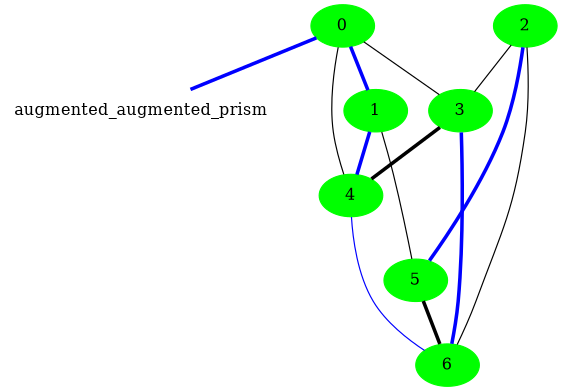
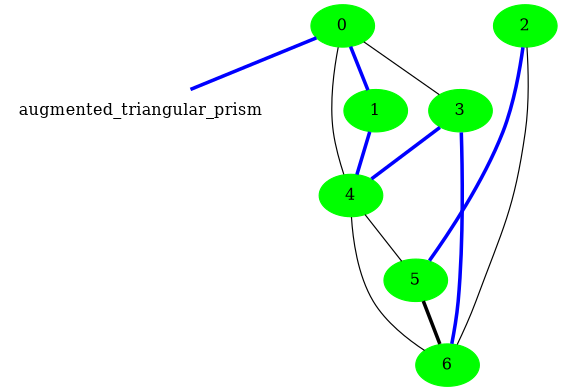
(493, 68) -> none
(141, 111) -> (141, 111)
(406, 153) -> (406, 153)
(398, 195) -> (383, 238)
(369, 294) -> (369, 294)
